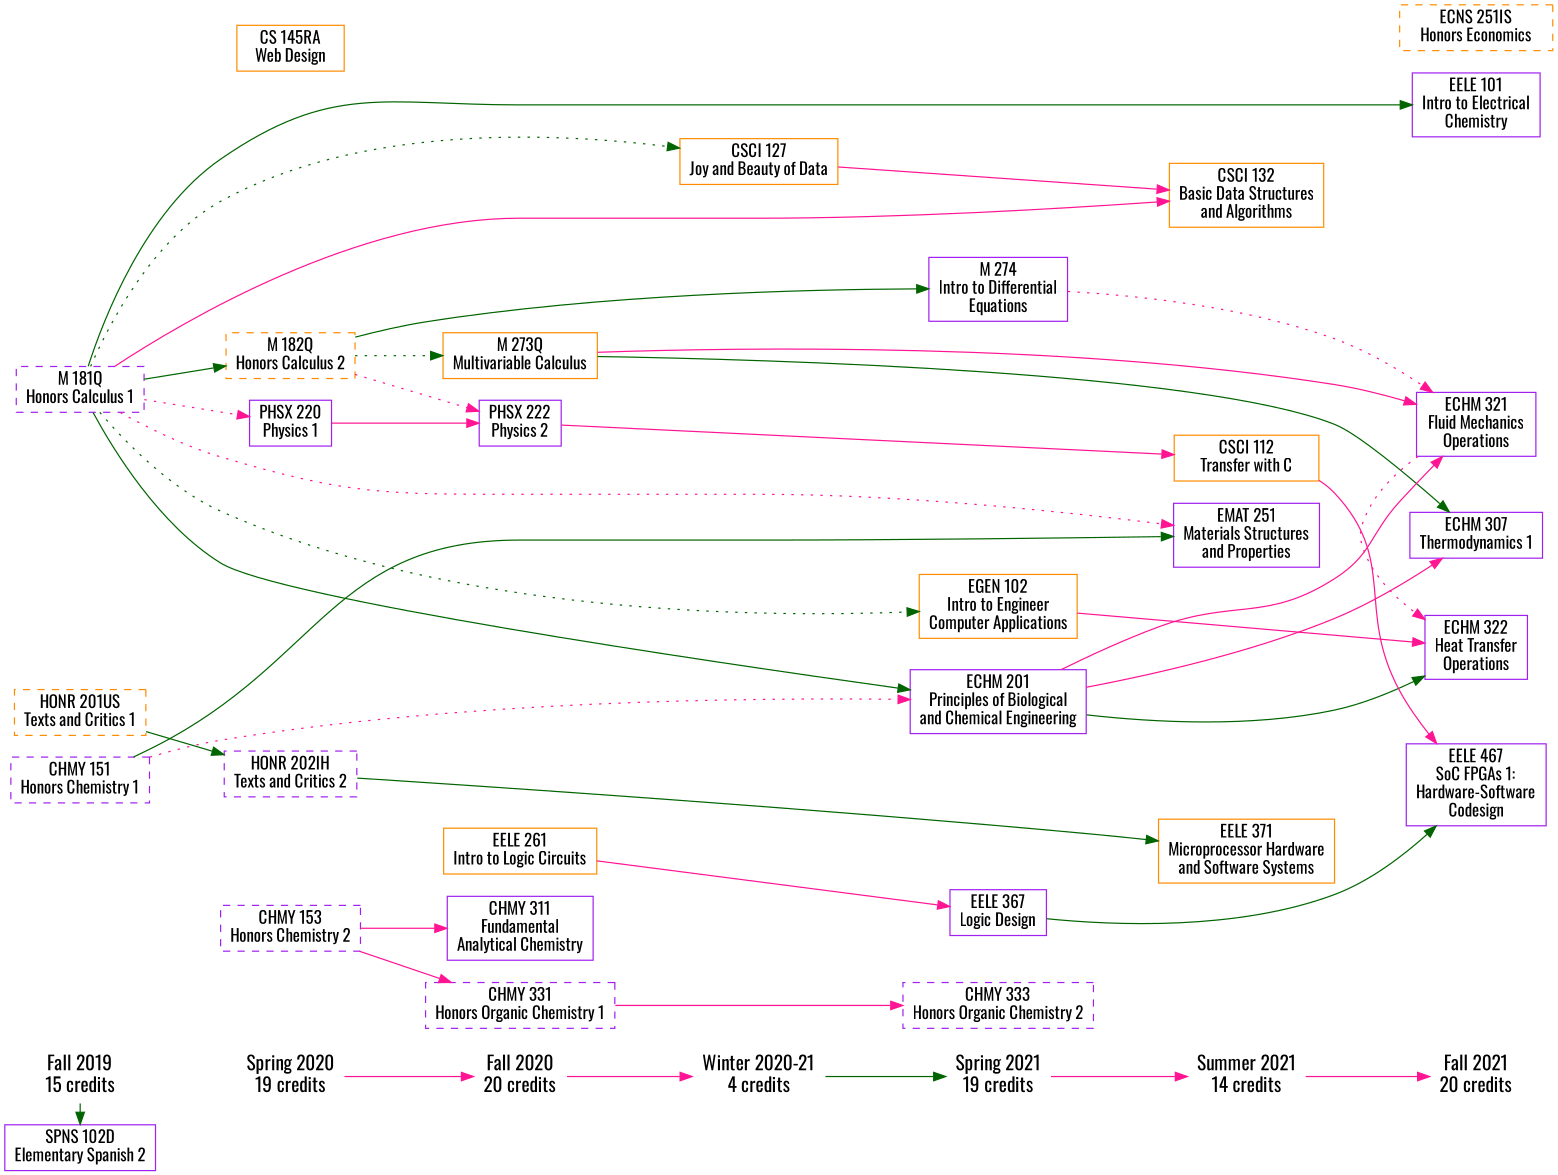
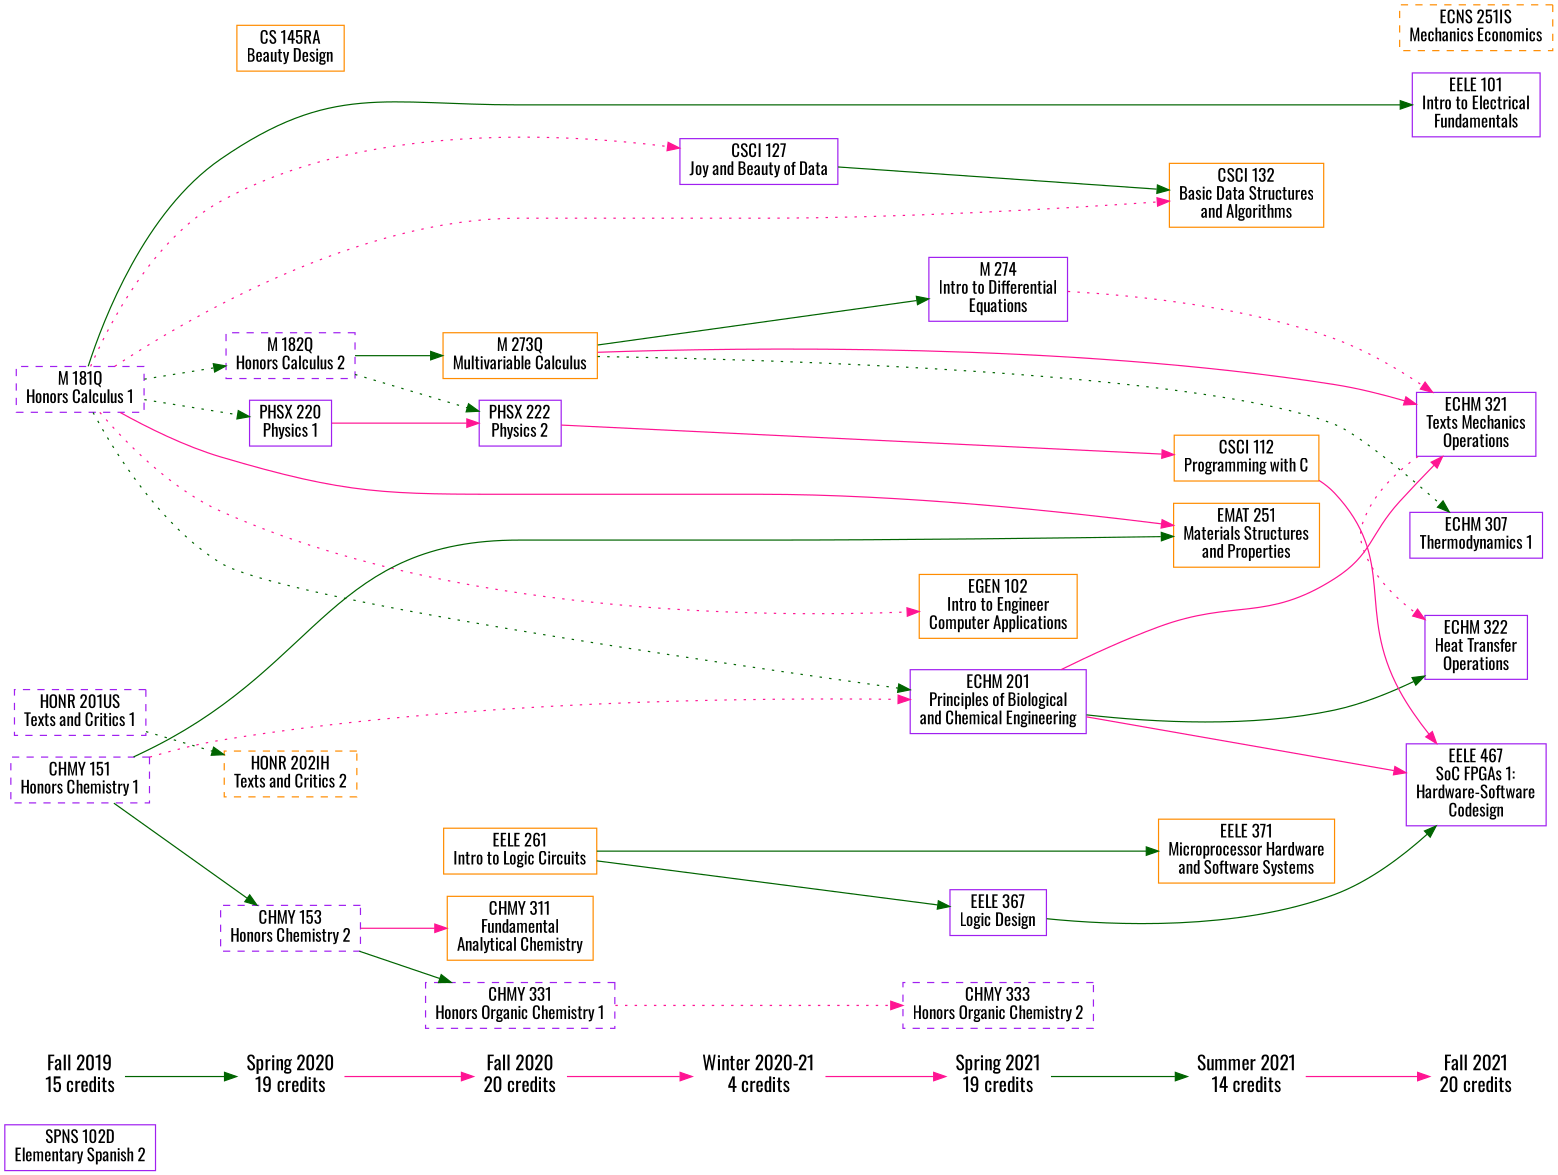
(1476, 28) -> (1476, 28)
(291, 48) -> (291, 48)
(1476, 105) -> (1476, 105)
(334, 158) -> (334, 158)
(759, 162) -> (759, 162)
(997, 178) -> (997, 178)
(620, 218) -> (620, 218)
(635, 299) -> (757, 323)
(291, 356) -> (291, 356)
(393, 356) -> (393, 356)
(179, 374) -> (179, 374)
(1034, 376) -> (1034, 376)
(411, 391) -> (411, 391)
(191, 407) -> (191, 407)
(1476, 424) -> (1476, 424)
(1247, 458) -> (1247, 458)
(635, 494) -> (635, 494)
(1247, 535) -> (1247, 535)
(480, 586) -> (480, 586)
(459, 620) -> (459, 620)
(1245, 628) -> none
(1266, 643) -> (1240, 744)
(80, 712) -> (80, 712)
(179, 741) -> (179, 741)
(291, 774) -> (291, 774)
(752, 806) -> (872, 851)
none -> (180, 851)
(767, 883) -> (767, 883)
(520, 928) -> (520, 928)
(400, 965) -> (400, 965)
(753, 1005) -> (753, 1005)
(879, 1077) -> (879, 1077)
(1113, 1077) -> (1113, 1077)
(80, 1108) -> (175, 1077)
